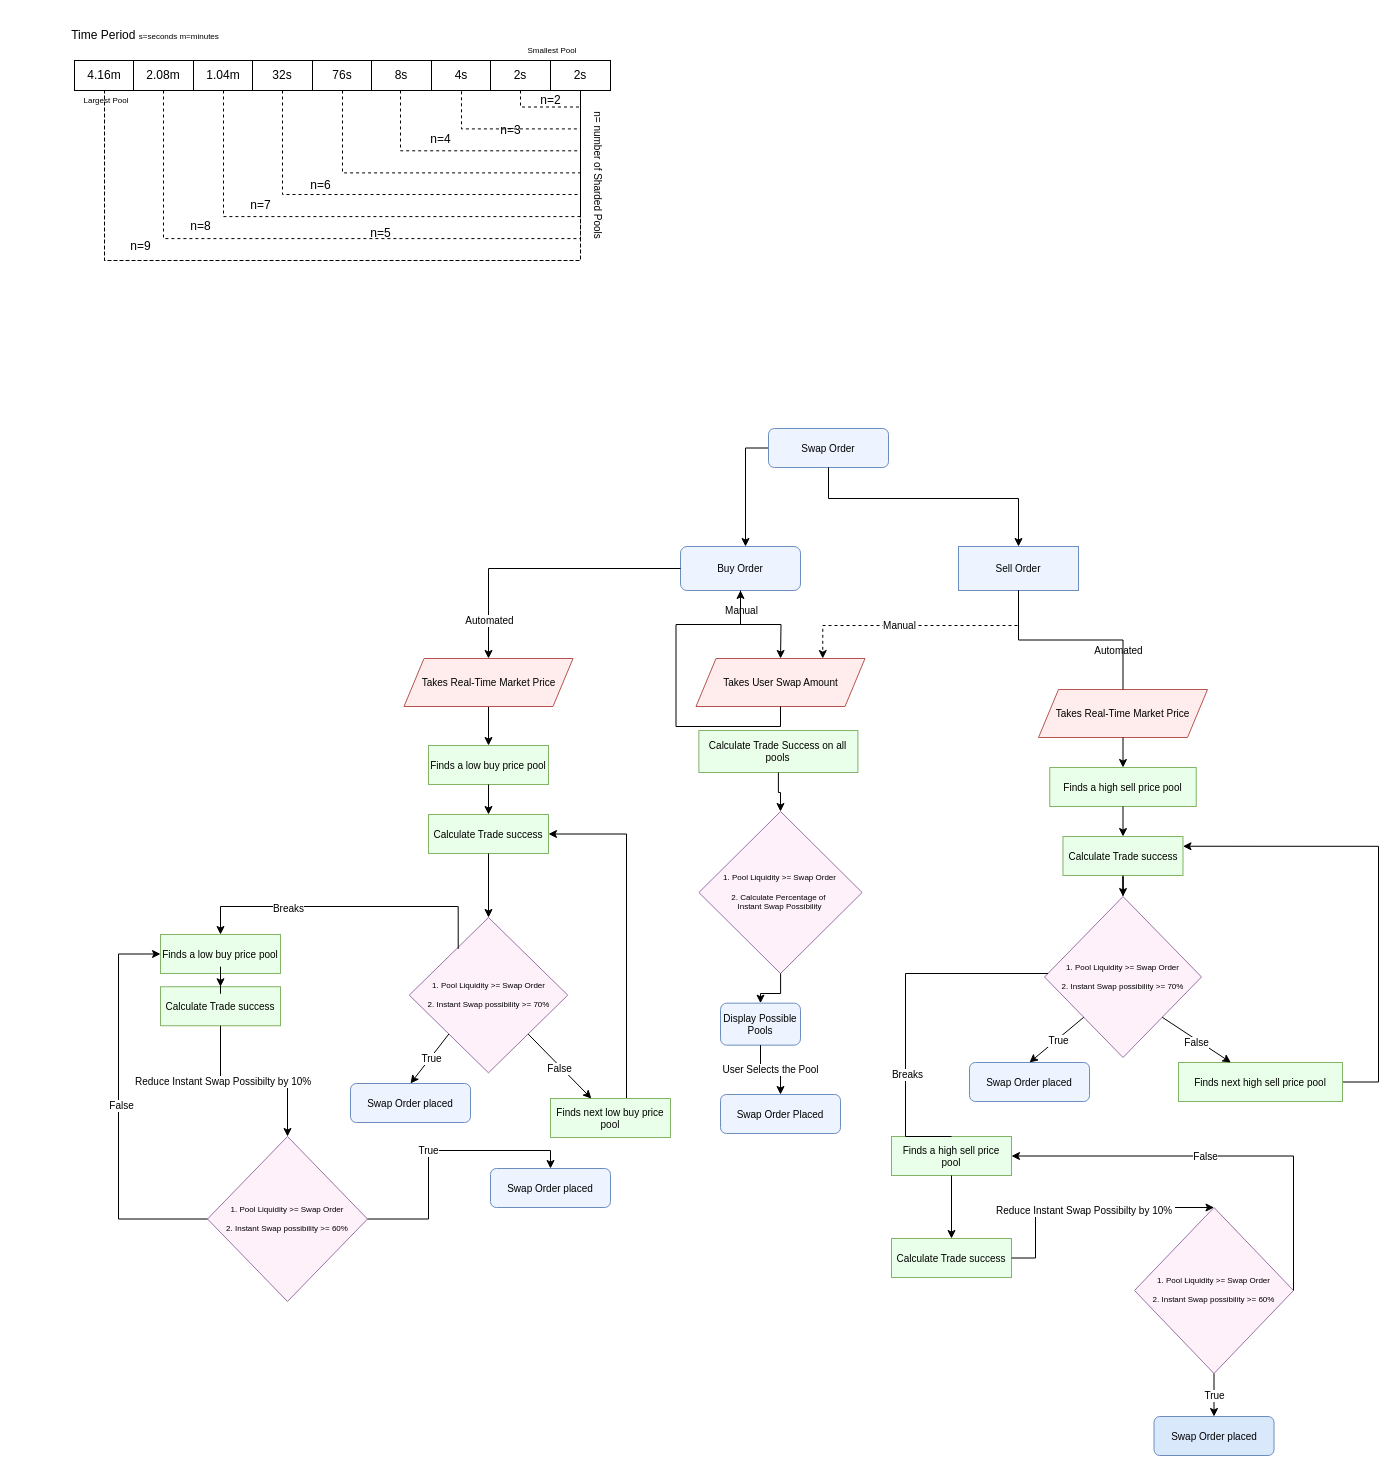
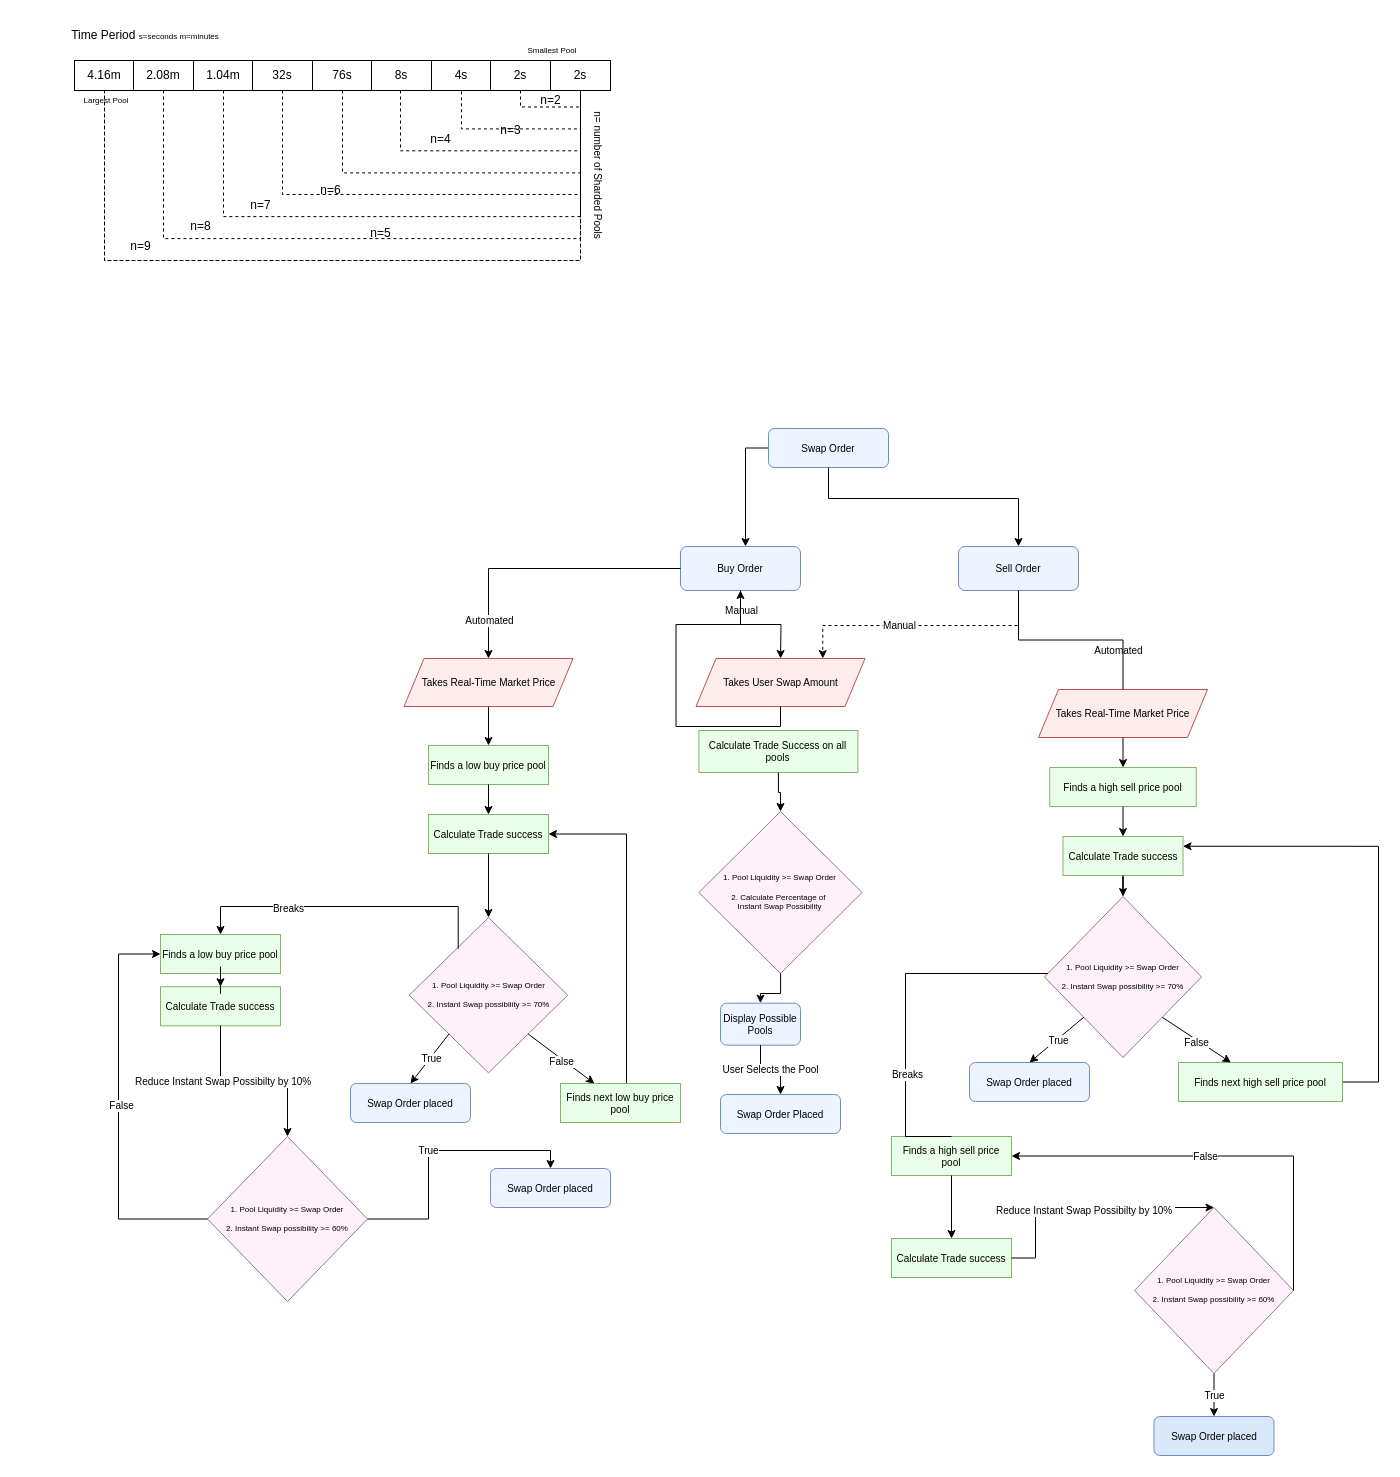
(321, 186) -> (331, 191)
(1019, 569) -> (1019, 569)
(611, 1118) -> (621, 1103)
